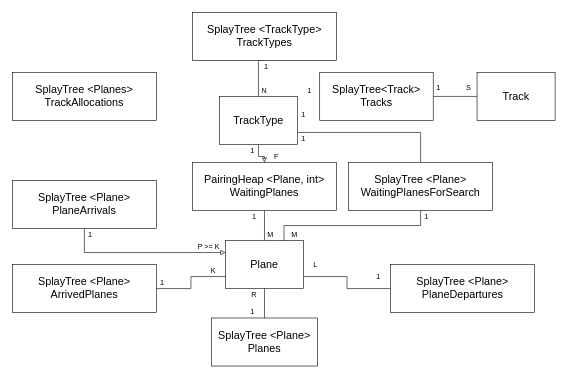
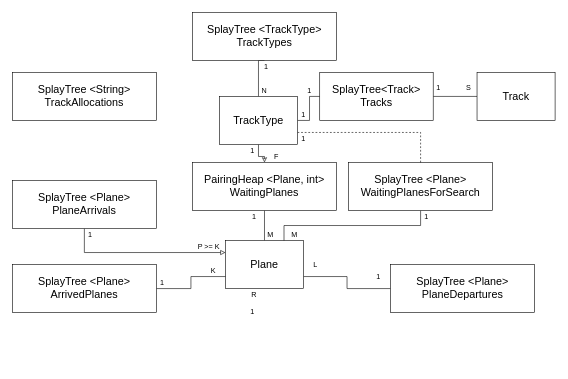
(84, 96) -> (84, 96)
none -> (309, 109)
(373, 132) -> (373, 132)
(264, 304) -> none
(264, 342) -> none
